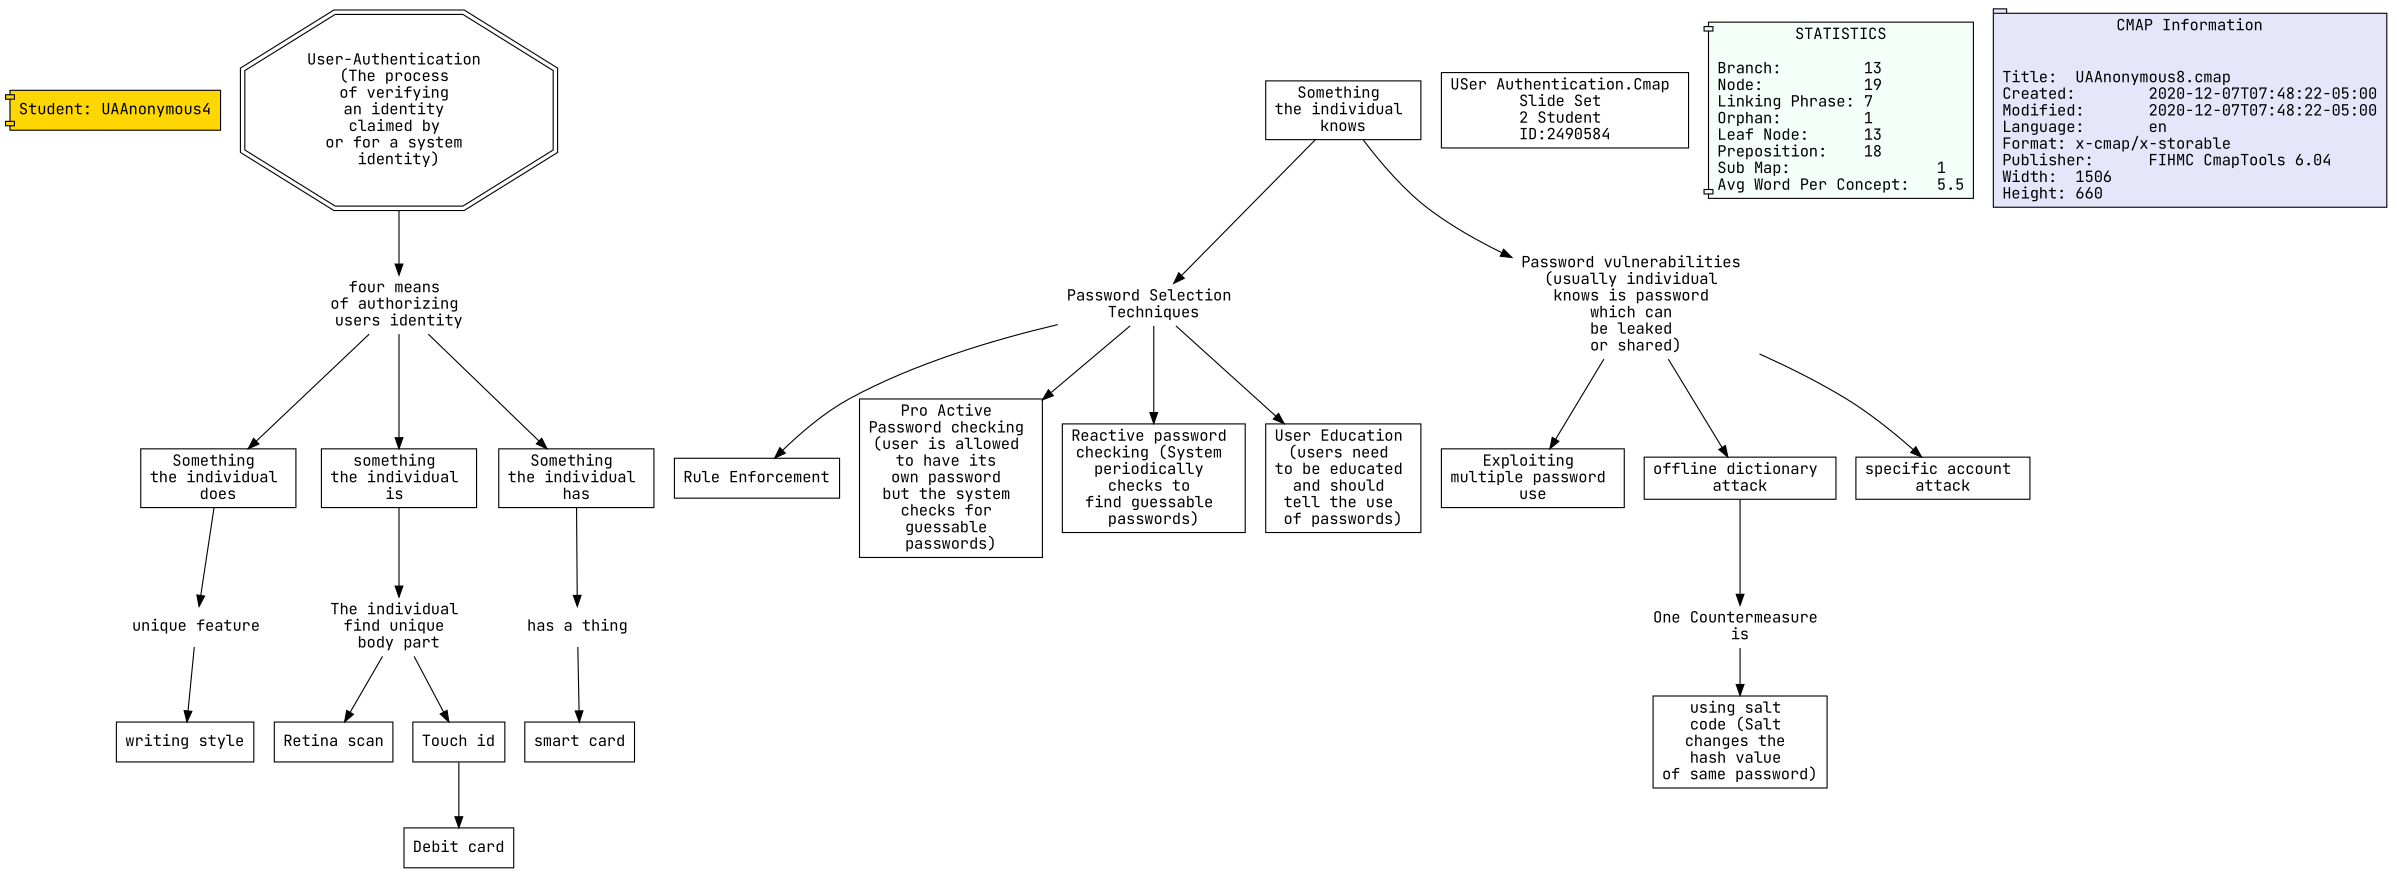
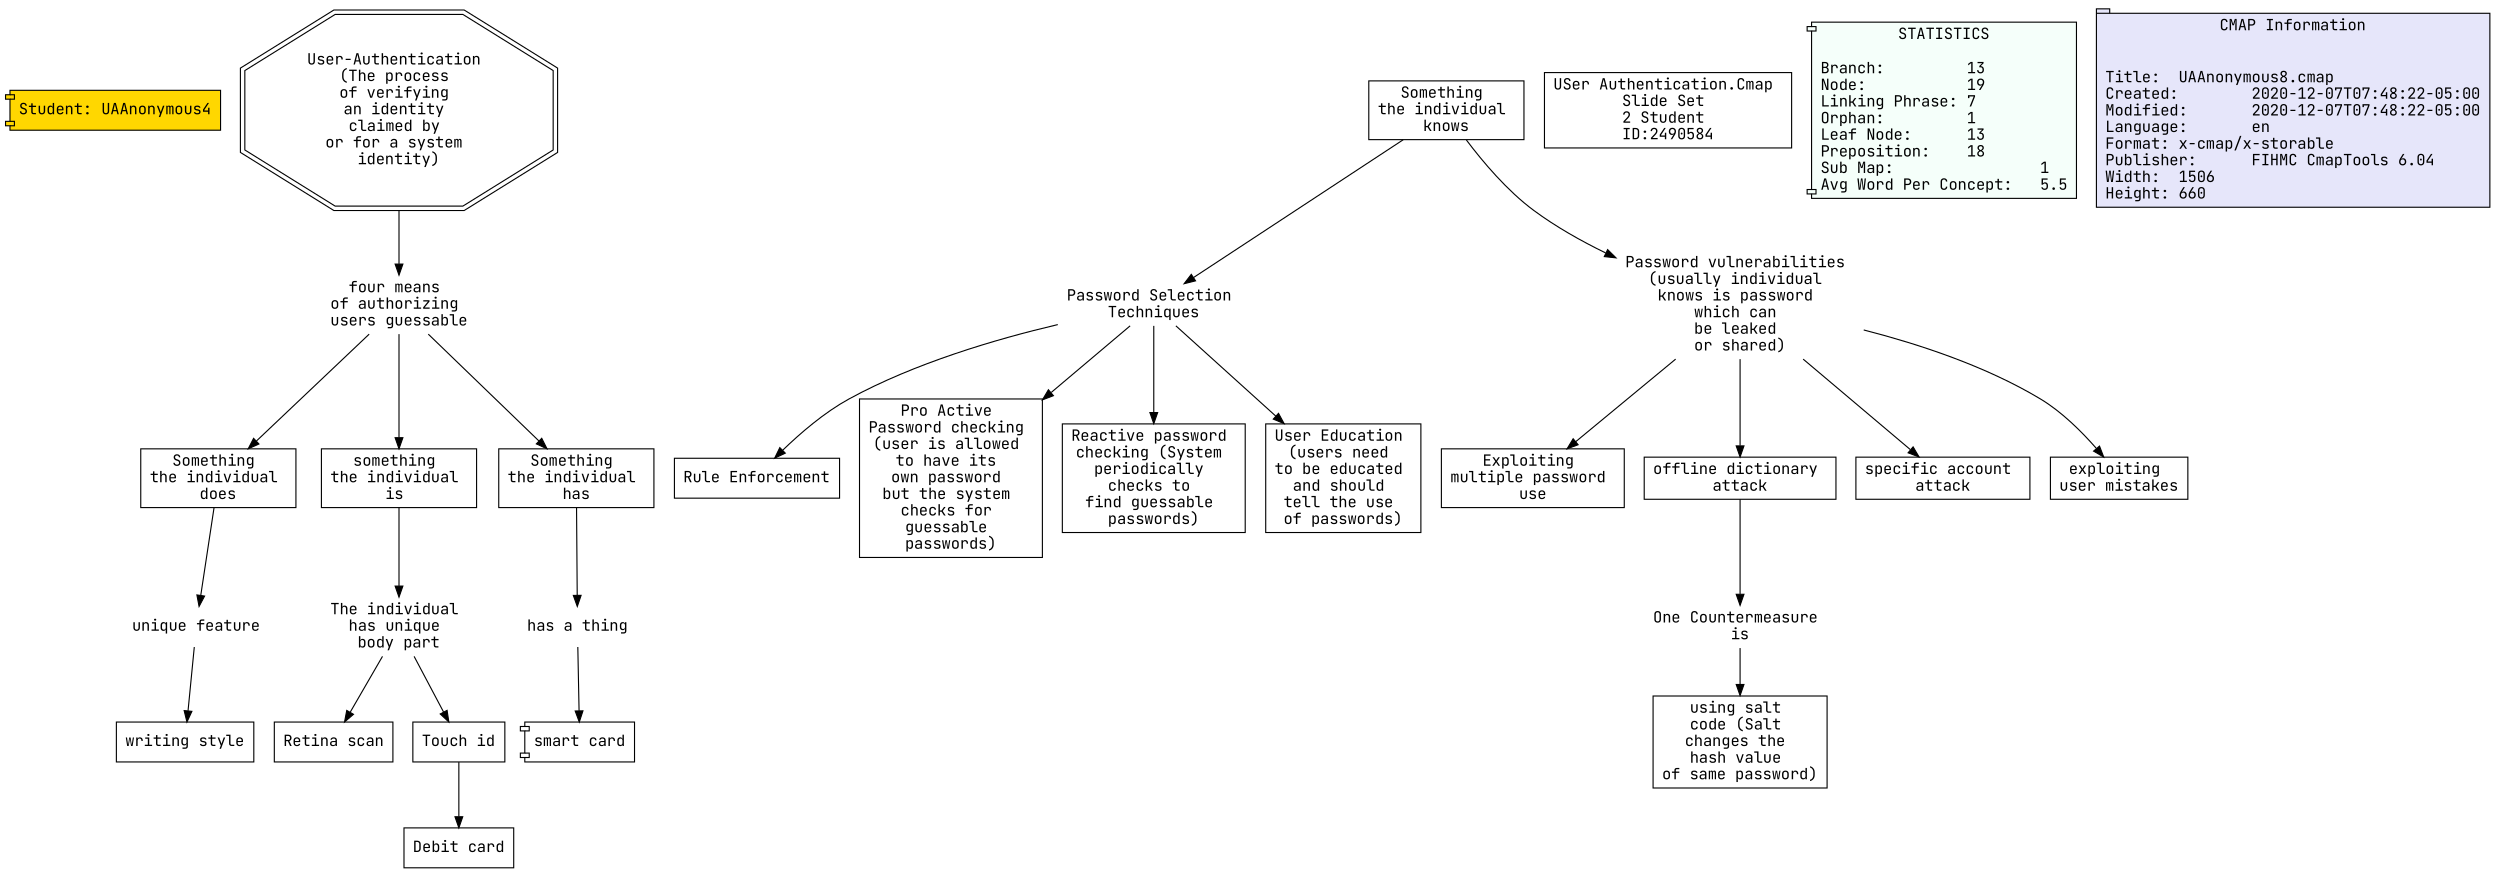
(399, 305) -> (399, 305)
none -> (2119, 478)
(399, 627) -> (399, 627)
(580, 742) -> (580, 742)
